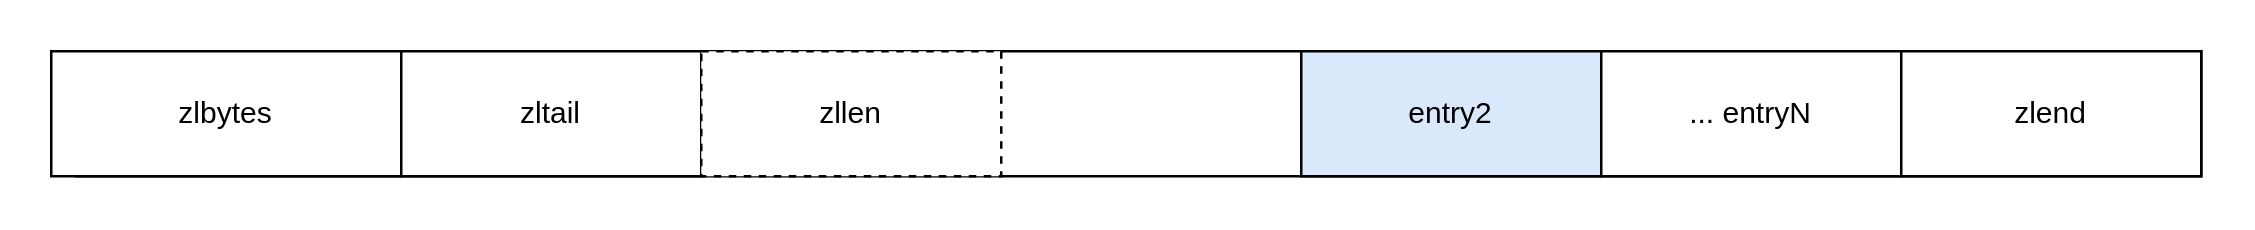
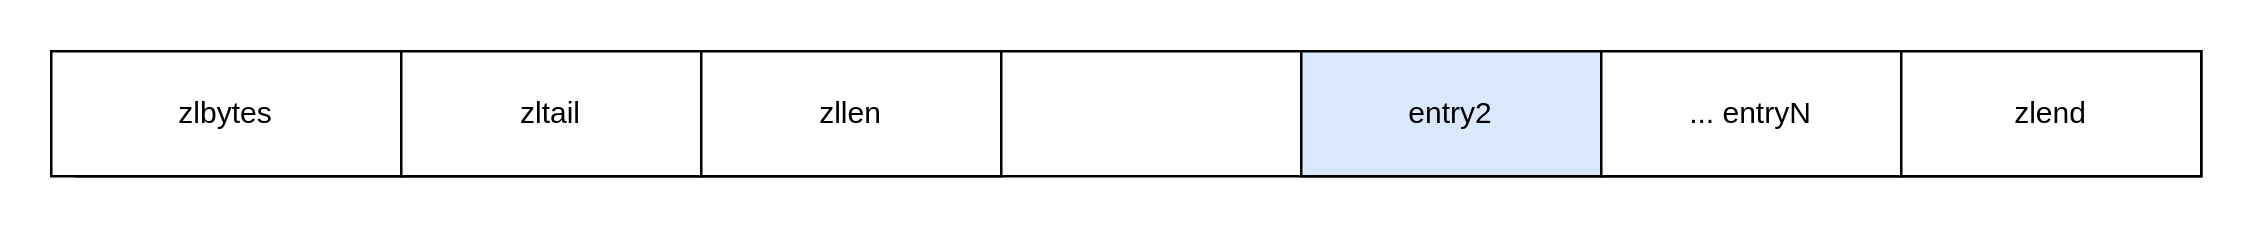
(851, 114) -> (851, 114)
